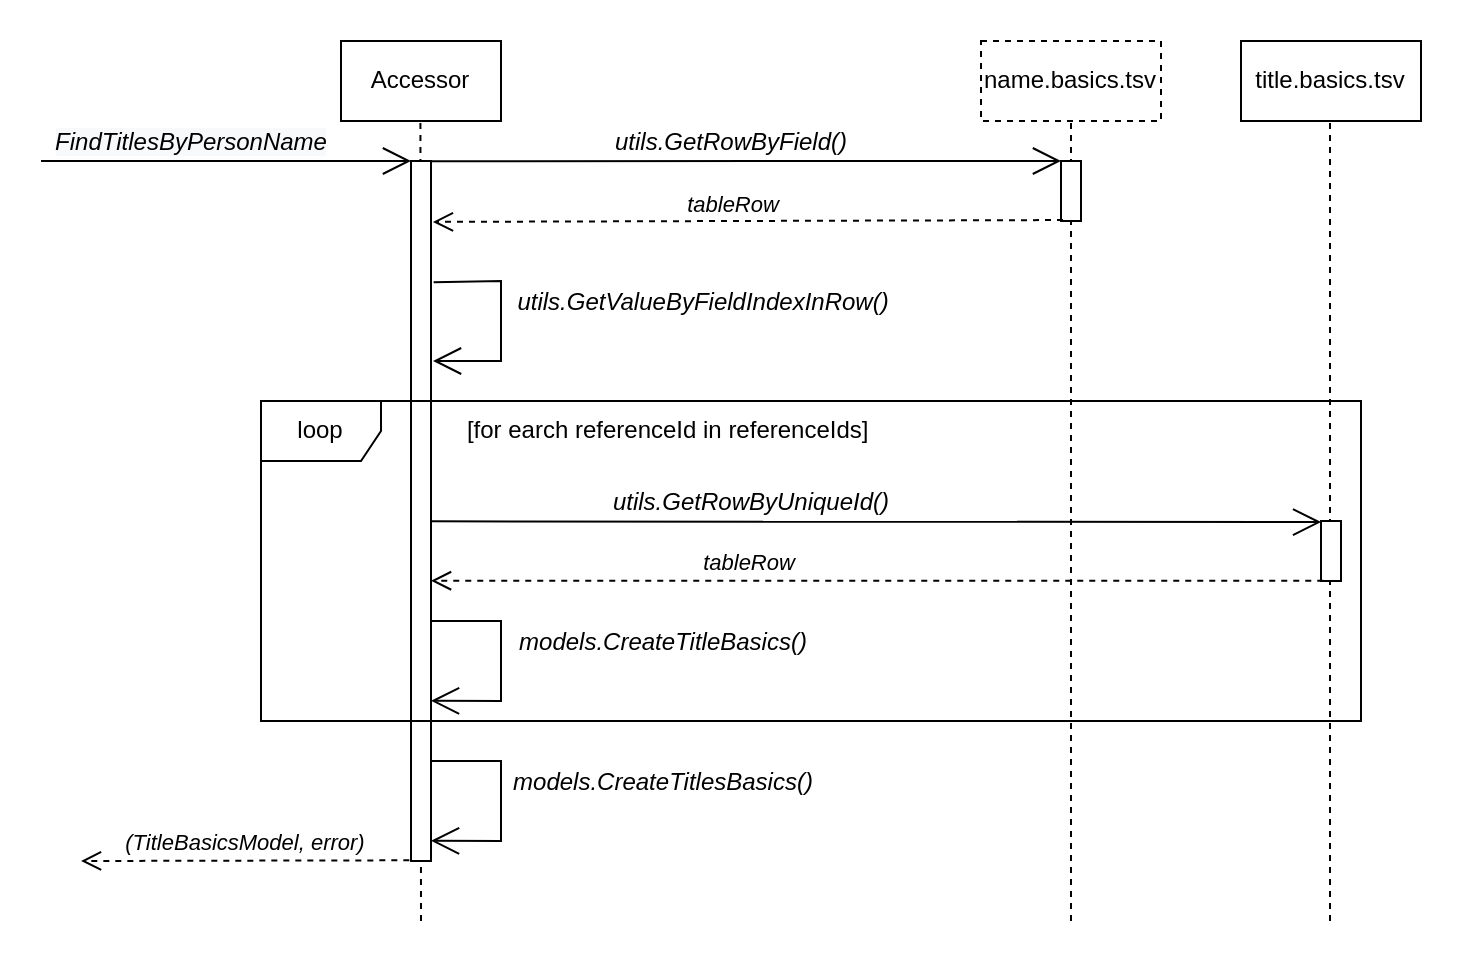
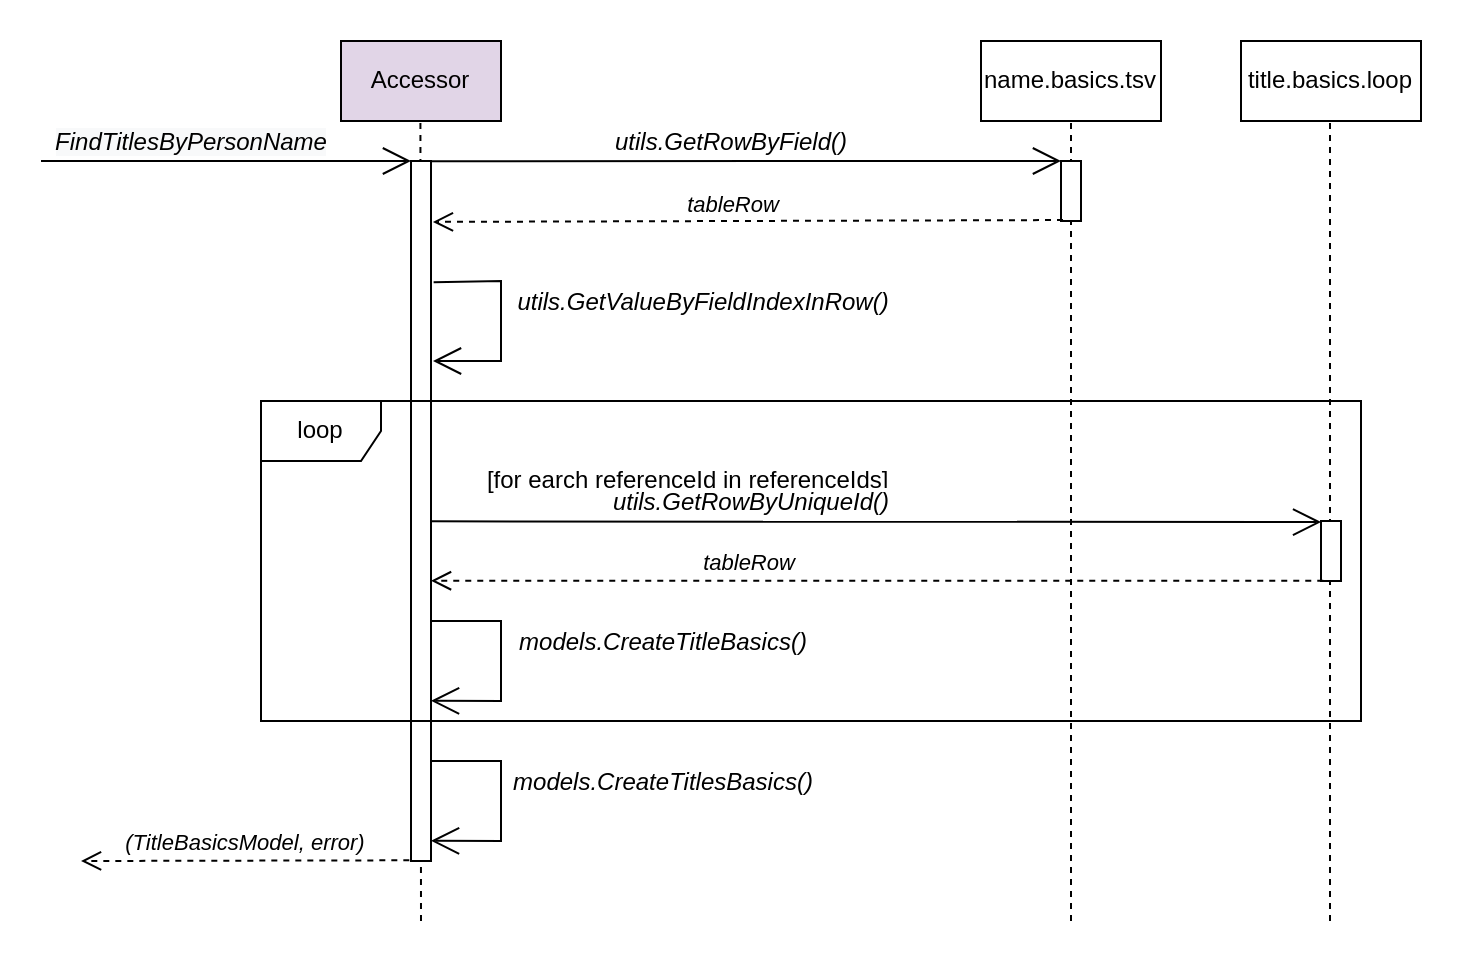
(421, 81) -> (421, 81)
(1071, 81) -> (1071, 81)
(1331, 81) -> (1331, 81)
(671, 431) -> (691, 481)
